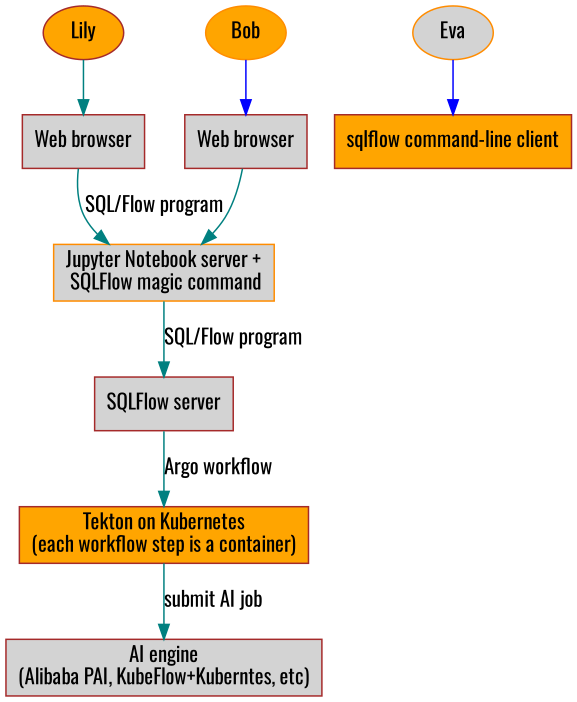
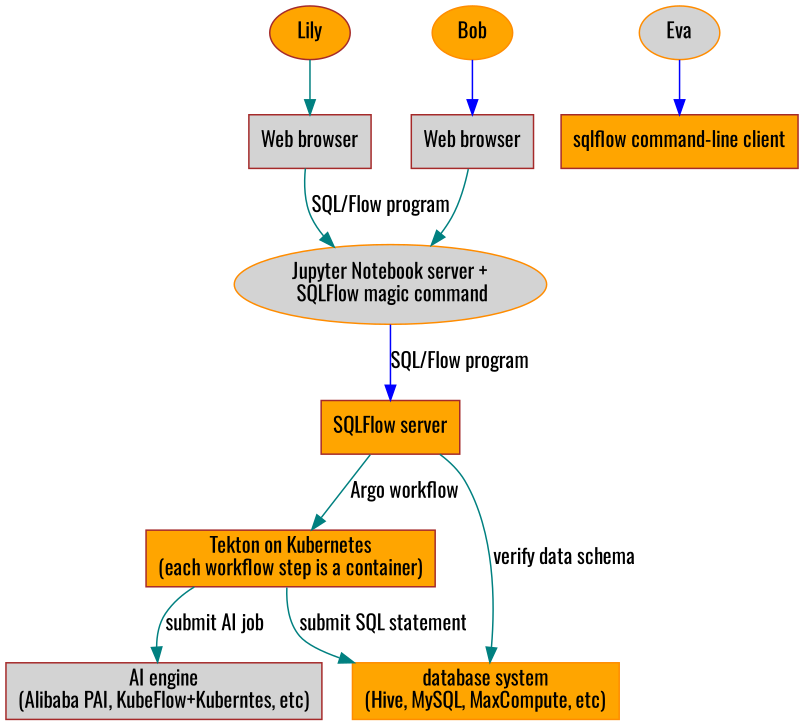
(164, 273) -> (390, 284)
(164, 332) -> (390, 355)
(164, 404) -> (390, 427)
none -> (486, 691)
